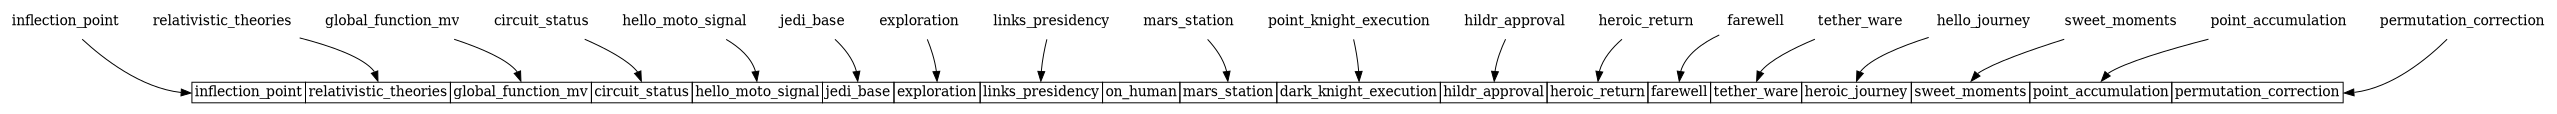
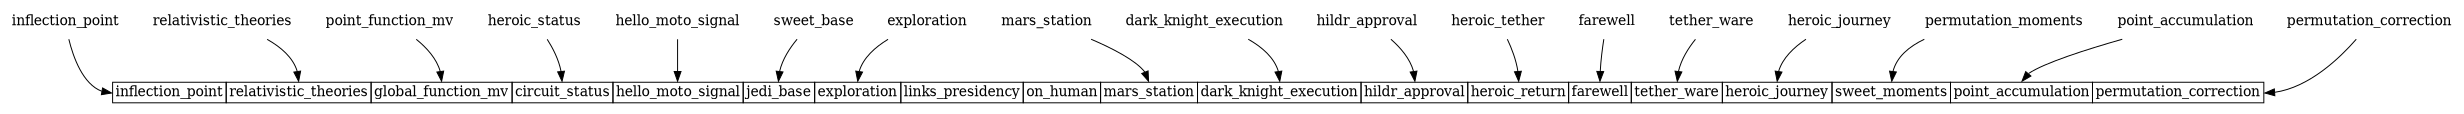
(393, 22) -> (390, 22)
(541, 22) -> (535, 22)
(813, 22) -> (814, 22)
(1052, 22) -> none
(1349, 22) -> (1204, 22)
(1646, 22) -> (1498, 22)
(1984, 22) -> (1840, 22)
(2121, 22) -> (2004, 22)
